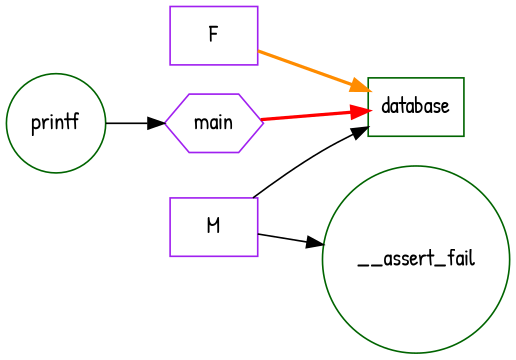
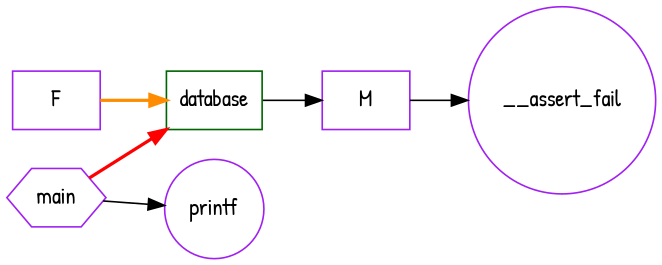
(56, 123) -> (214, 209)
(127, 123) -> (126, 203)
(302, 164) -> (284, 100)
(416, 260) -> (562, 100)
